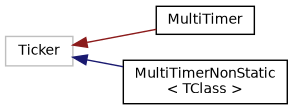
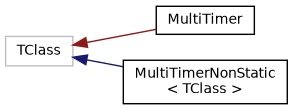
(39, 51) -> (39, 51)
